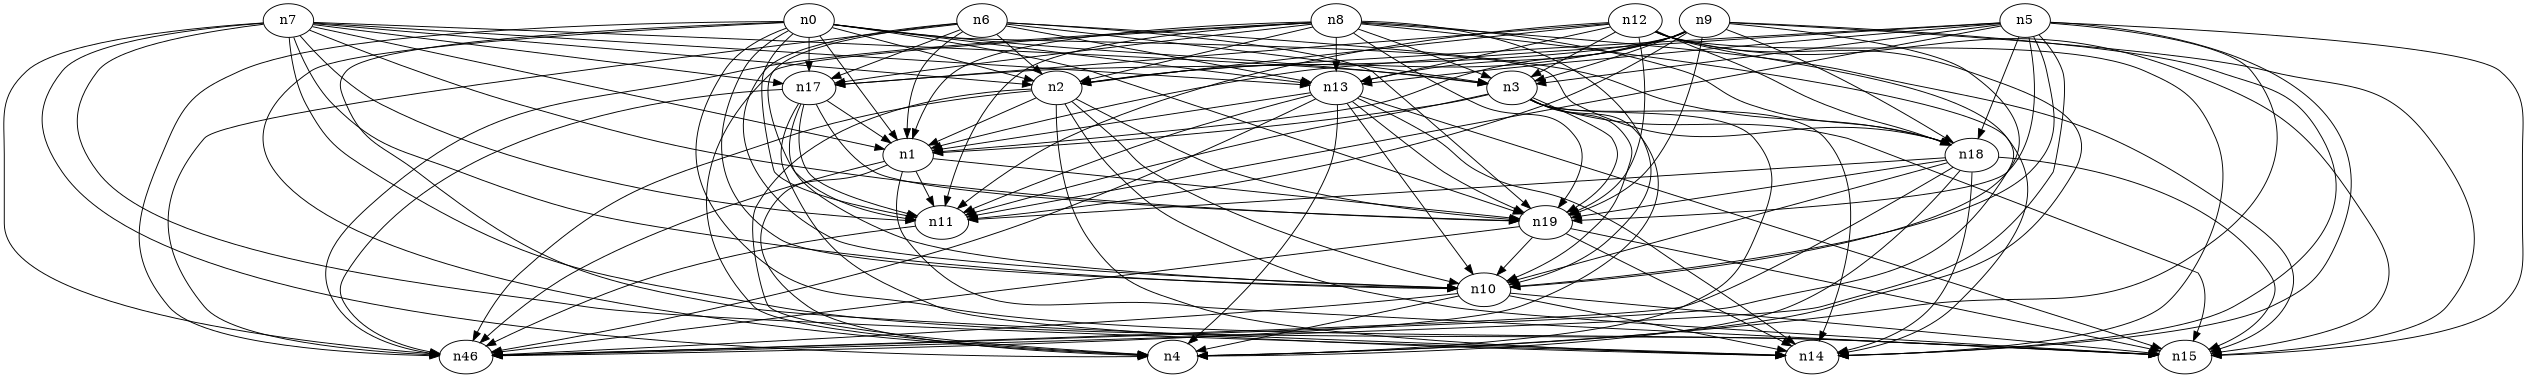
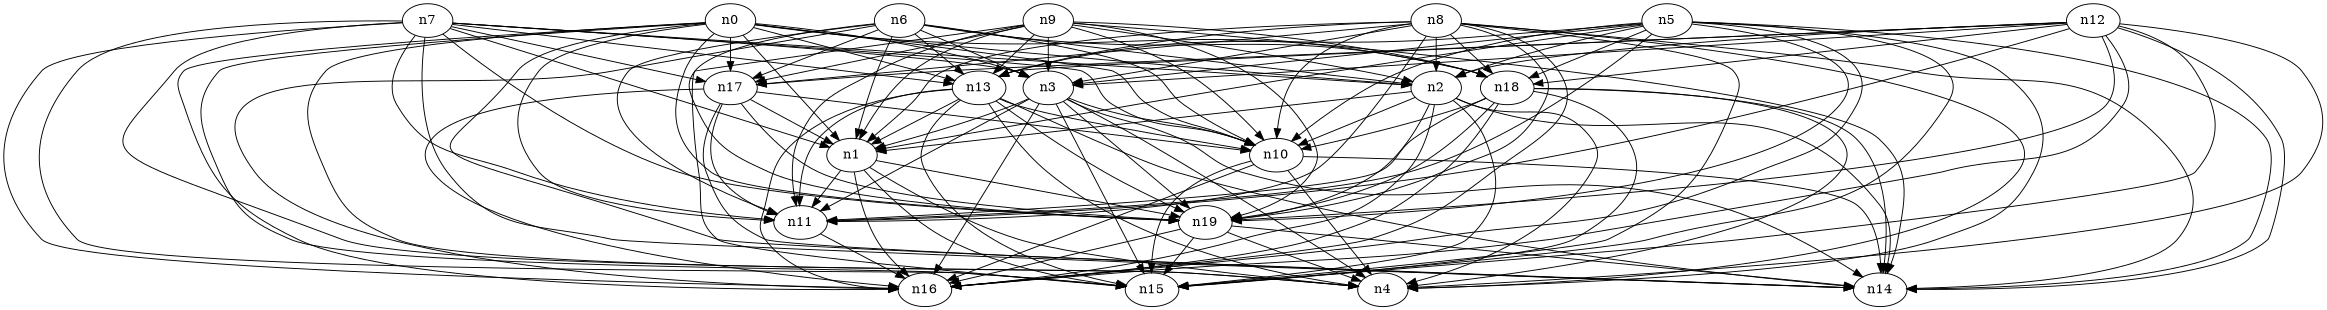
(1518, 253) -> (1262, 245)
(466, 357) -> (925, 290)
